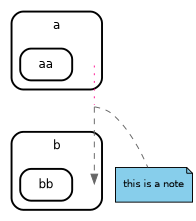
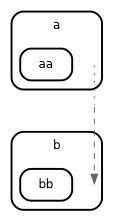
(154, 185) -> none
